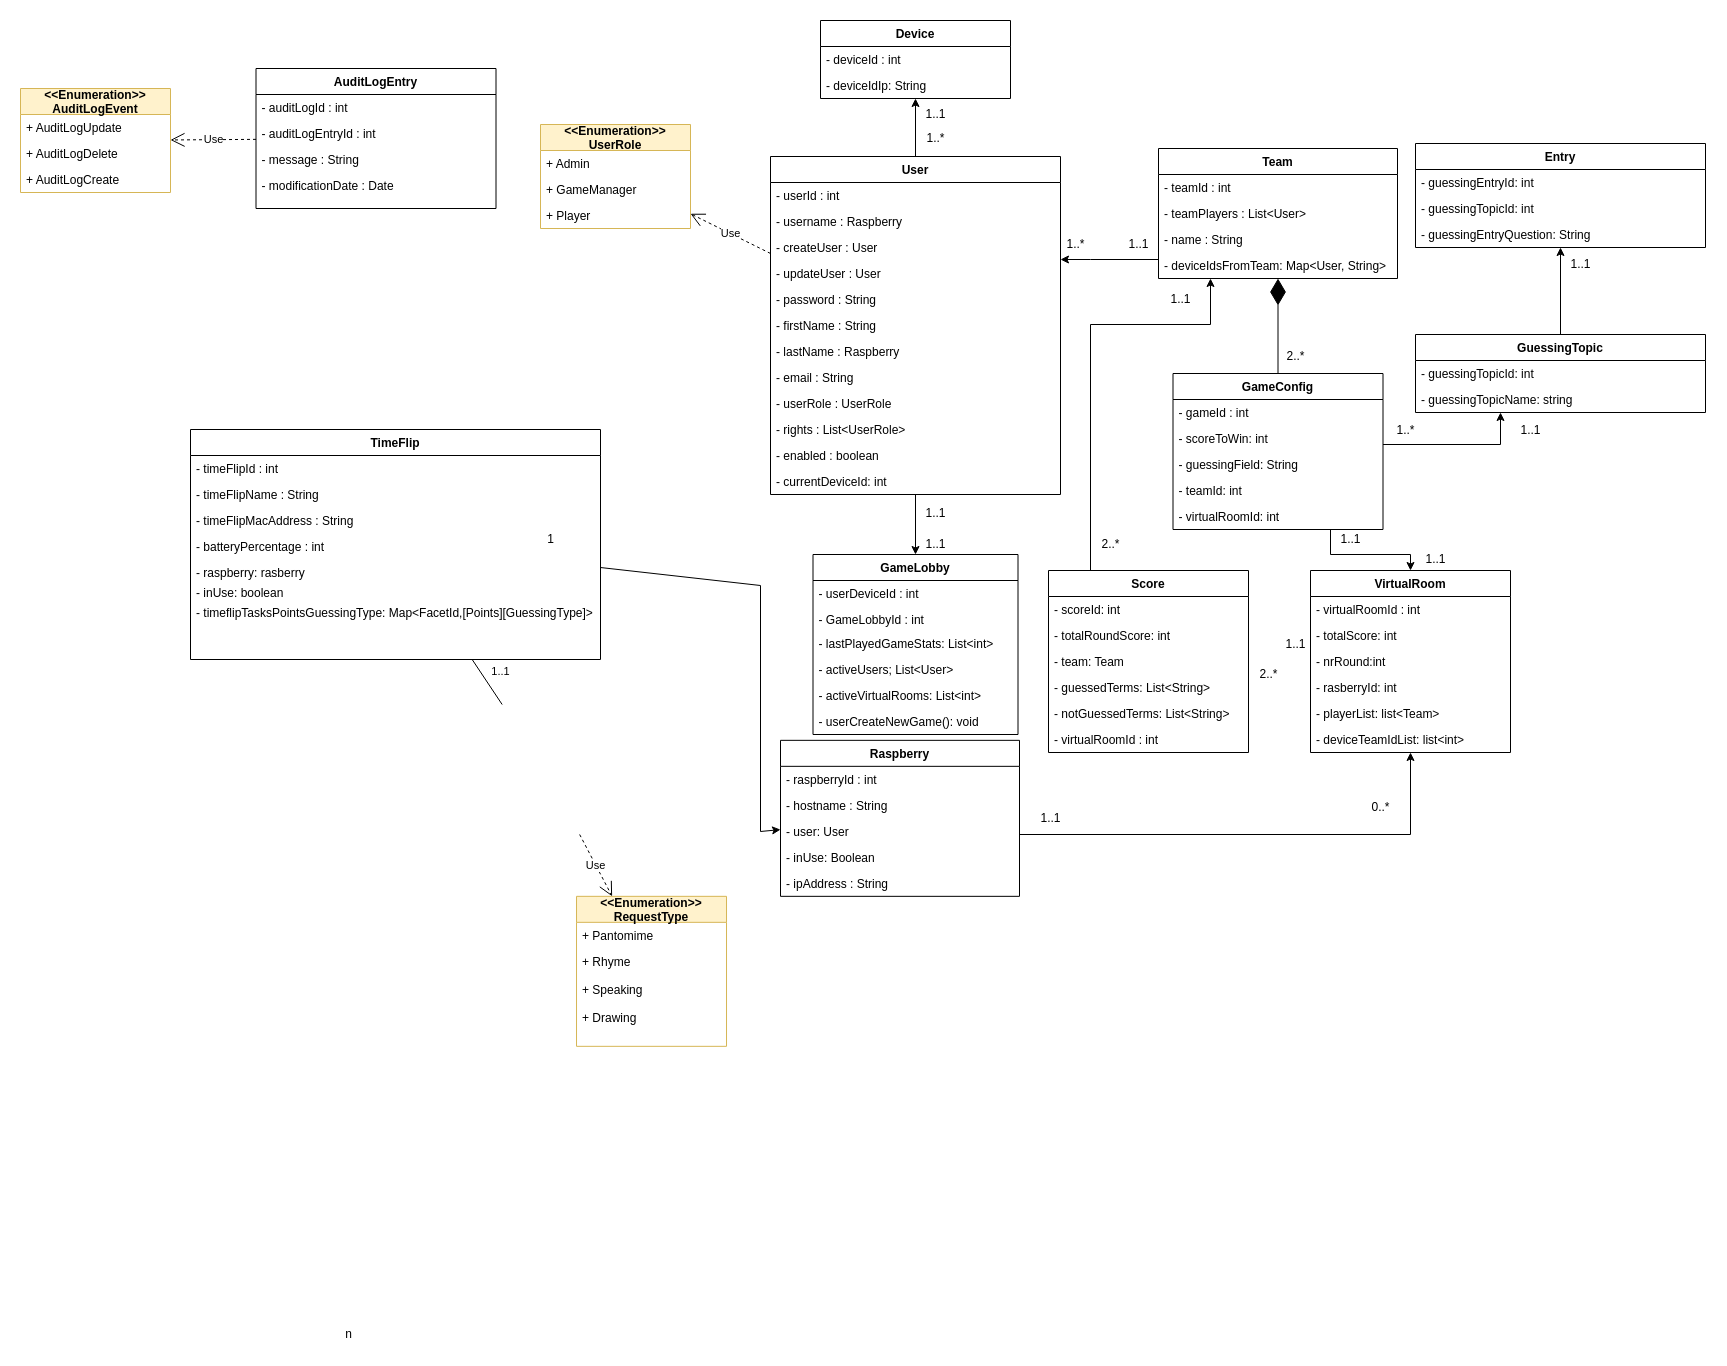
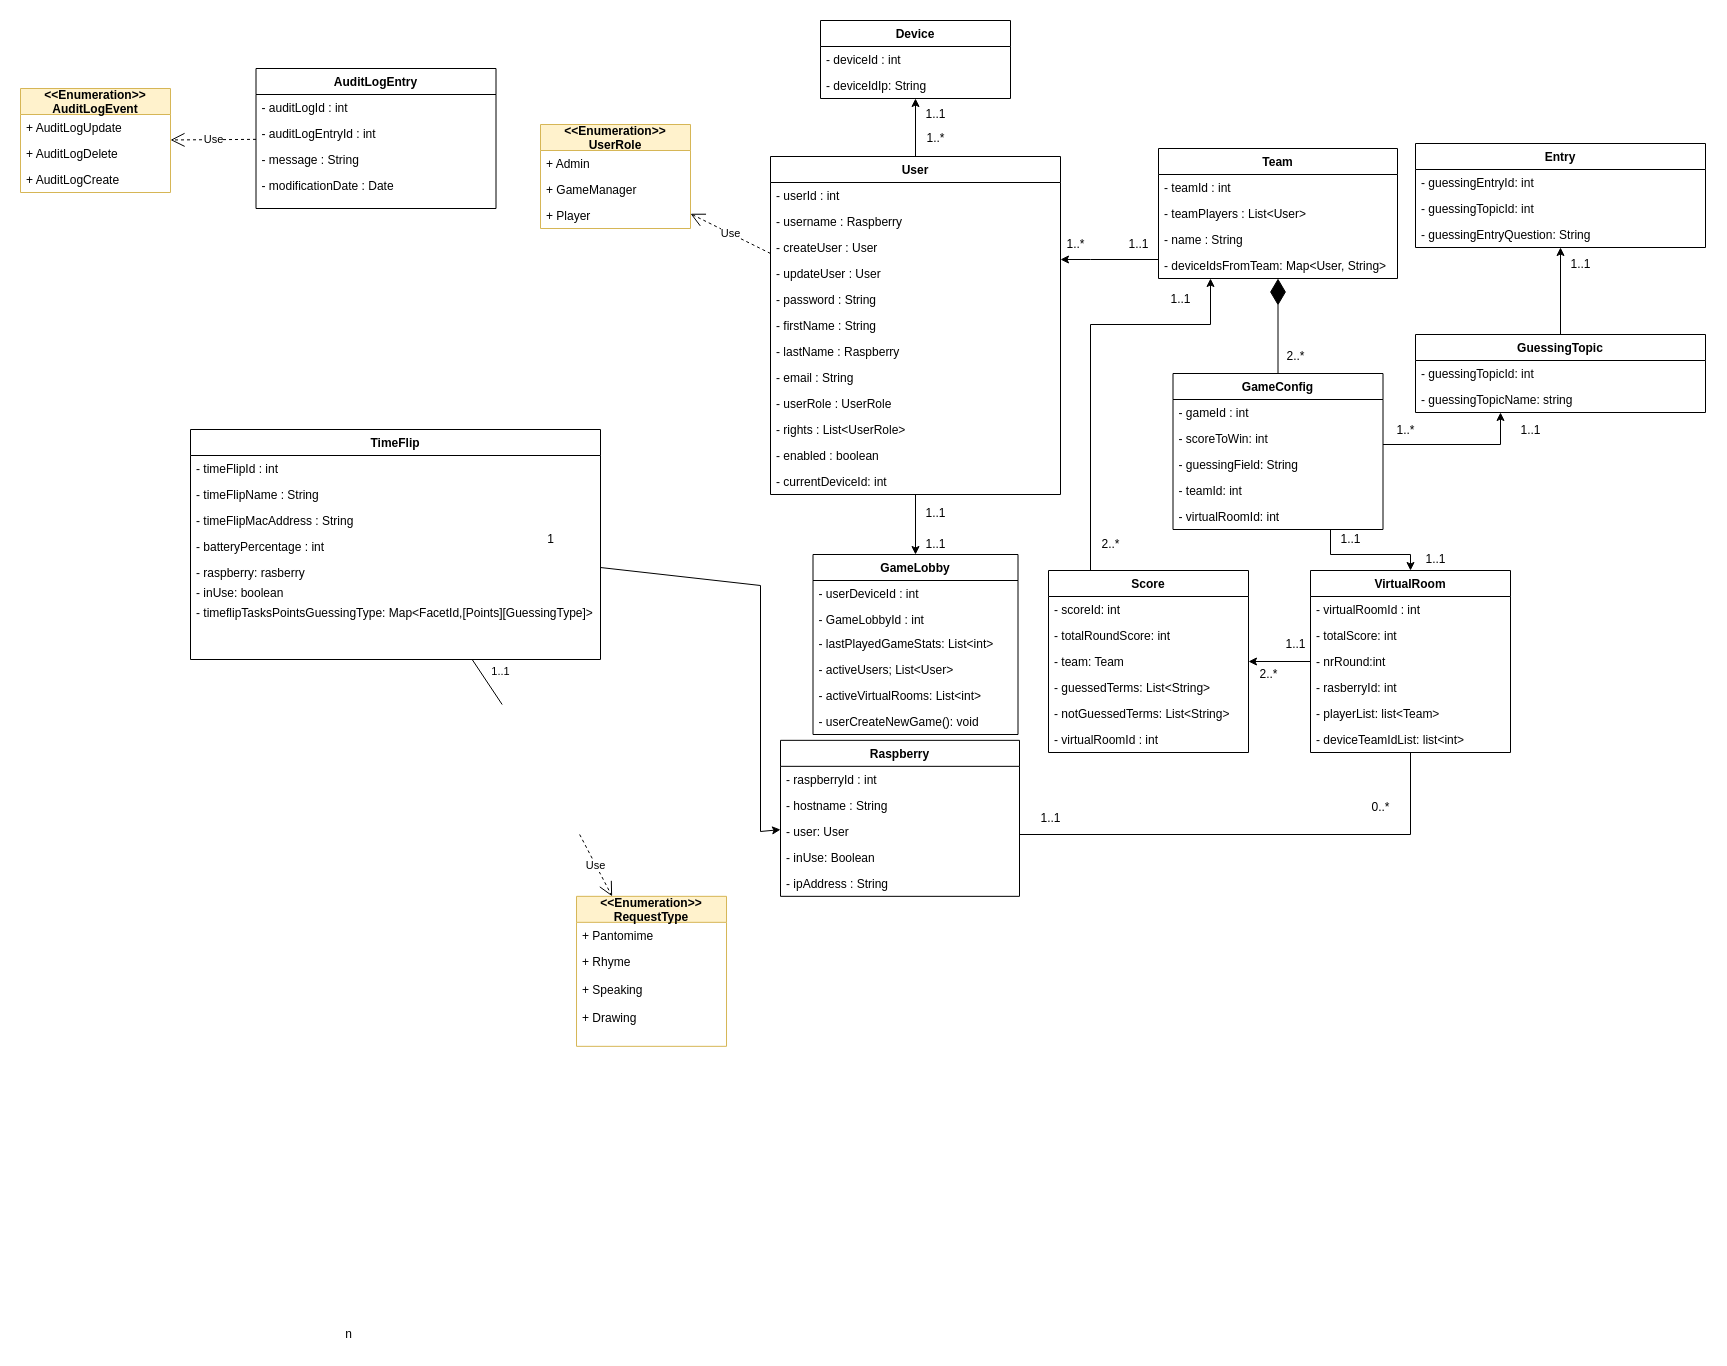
none -> (1282, 662)
(1411, 760) -> (1411, 758)
